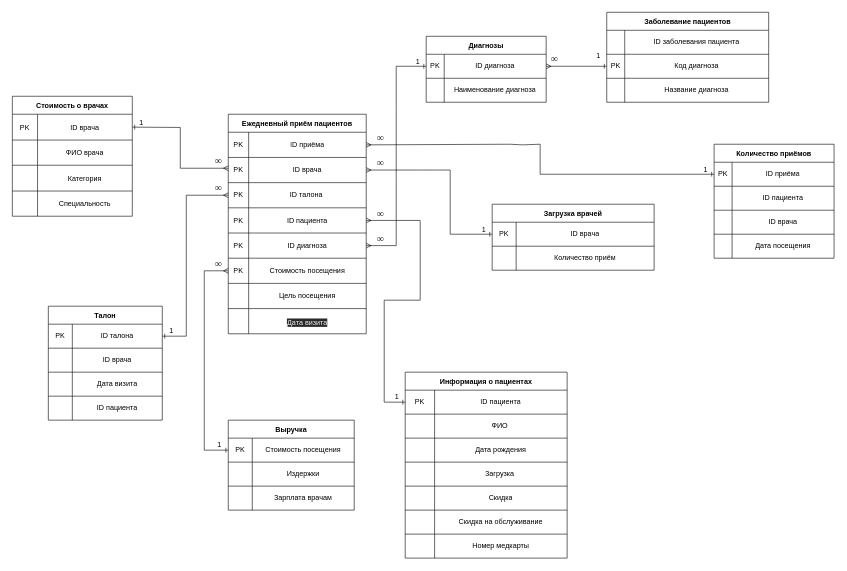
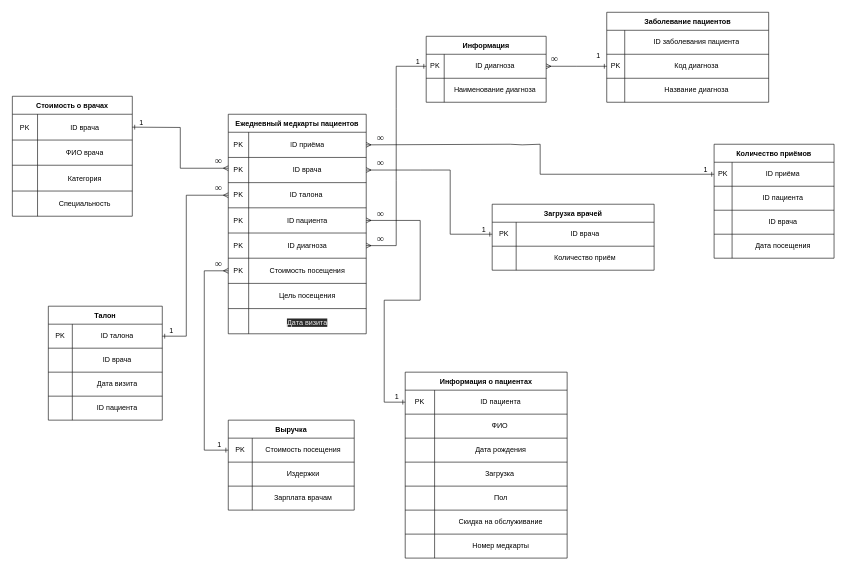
(486, 46) -> (486, 46)
(297, 124) -> (297, 124)
(501, 498) -> (501, 498)
